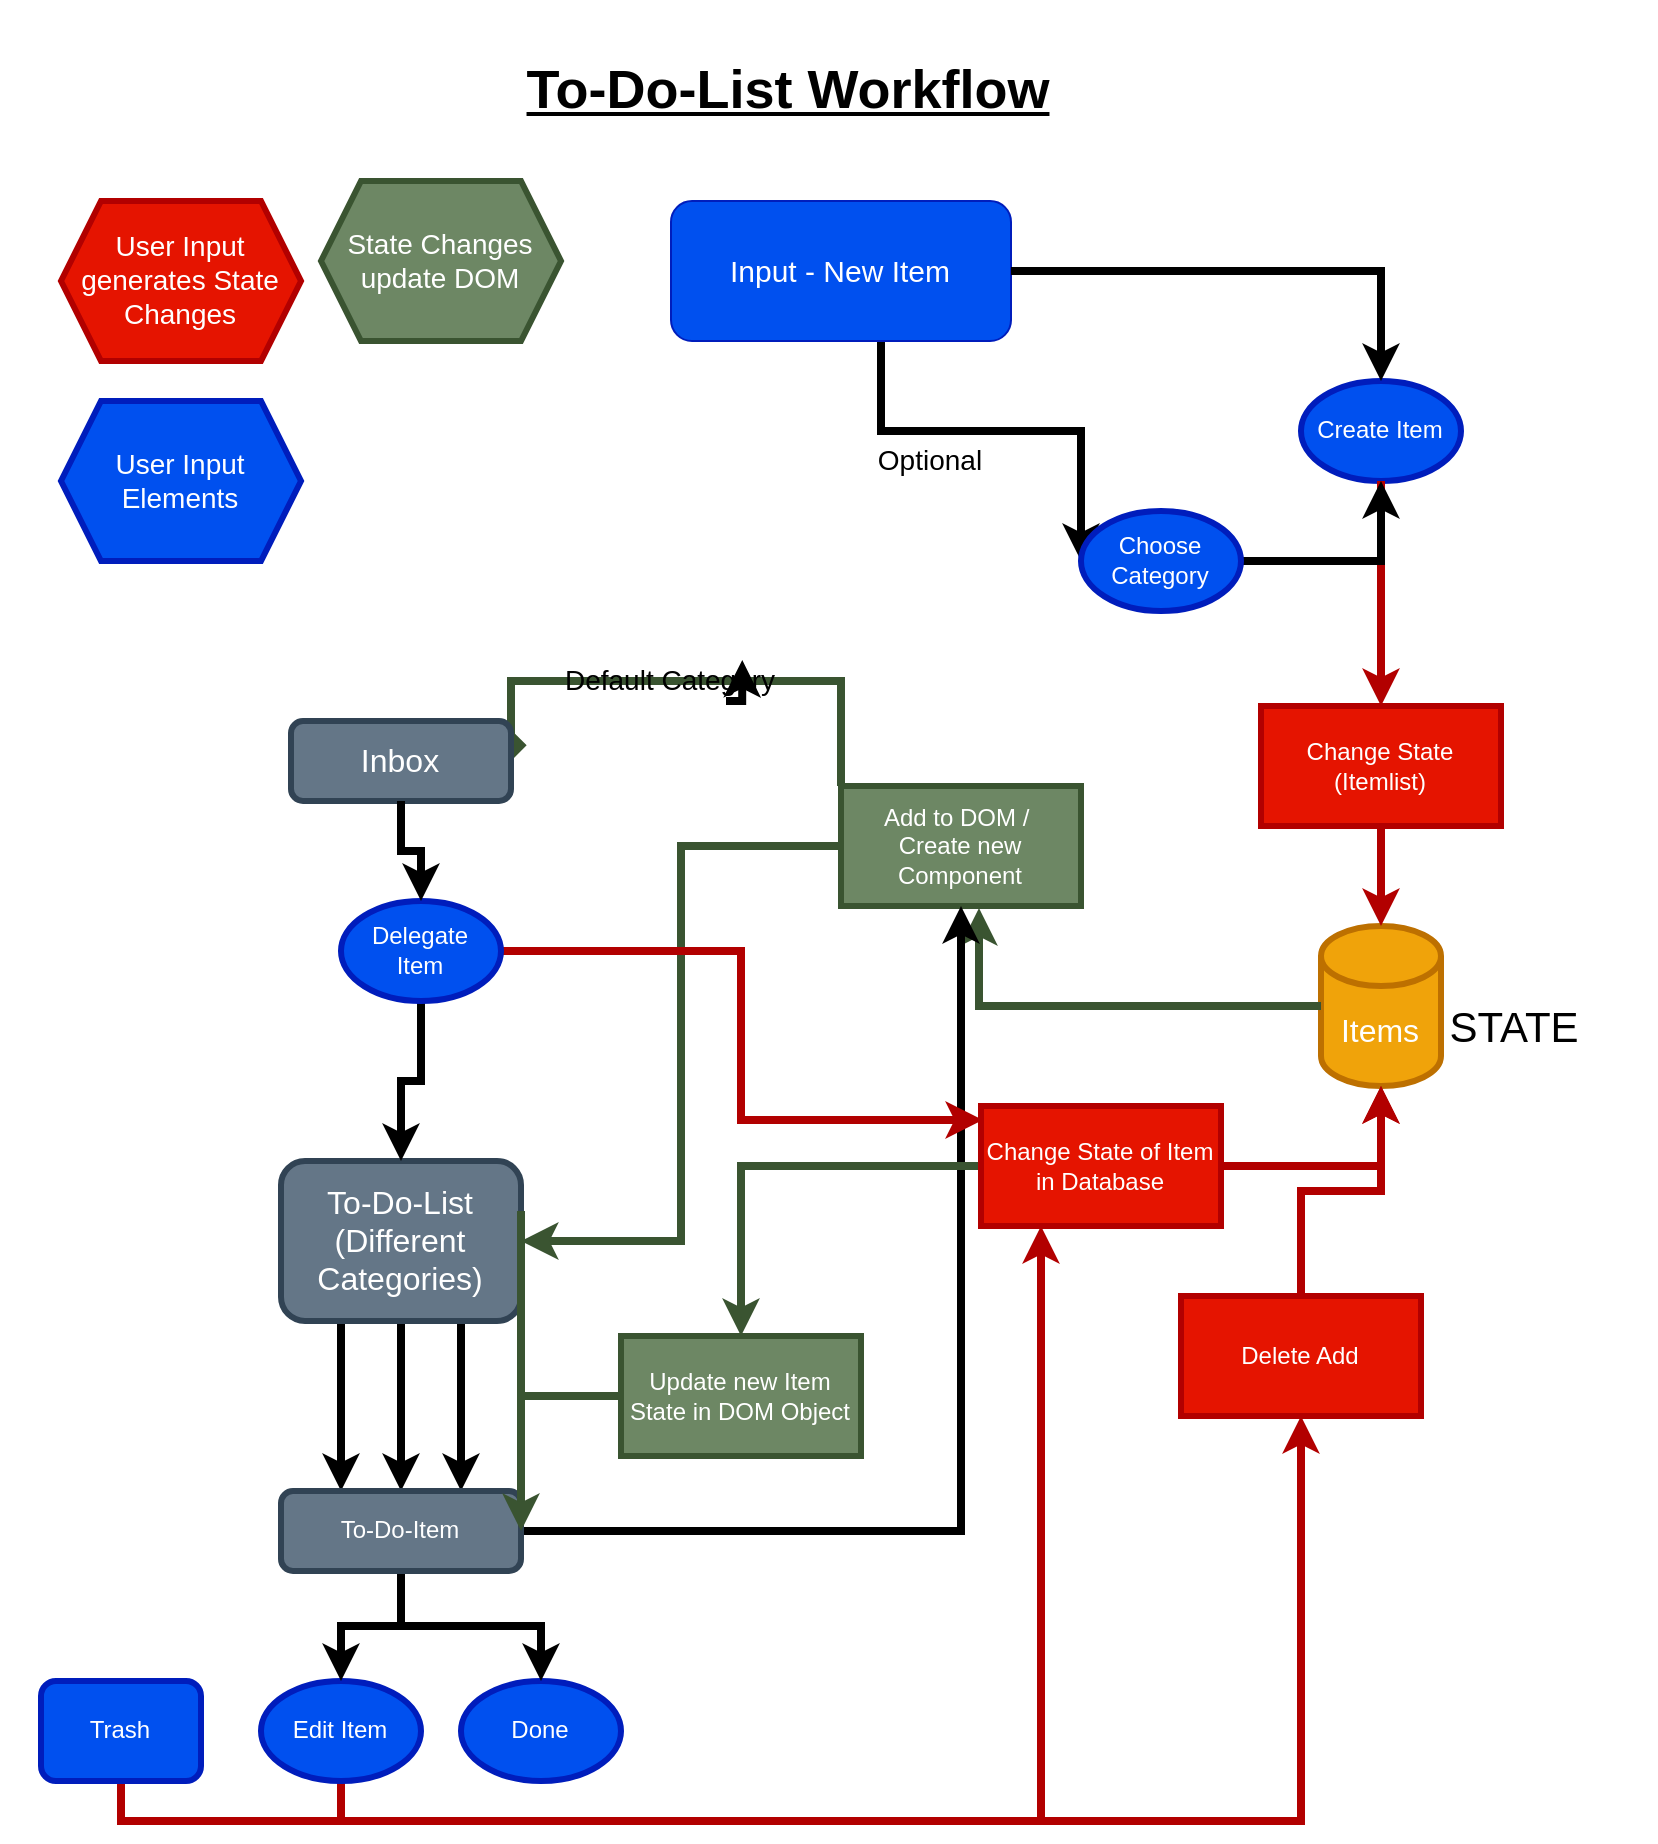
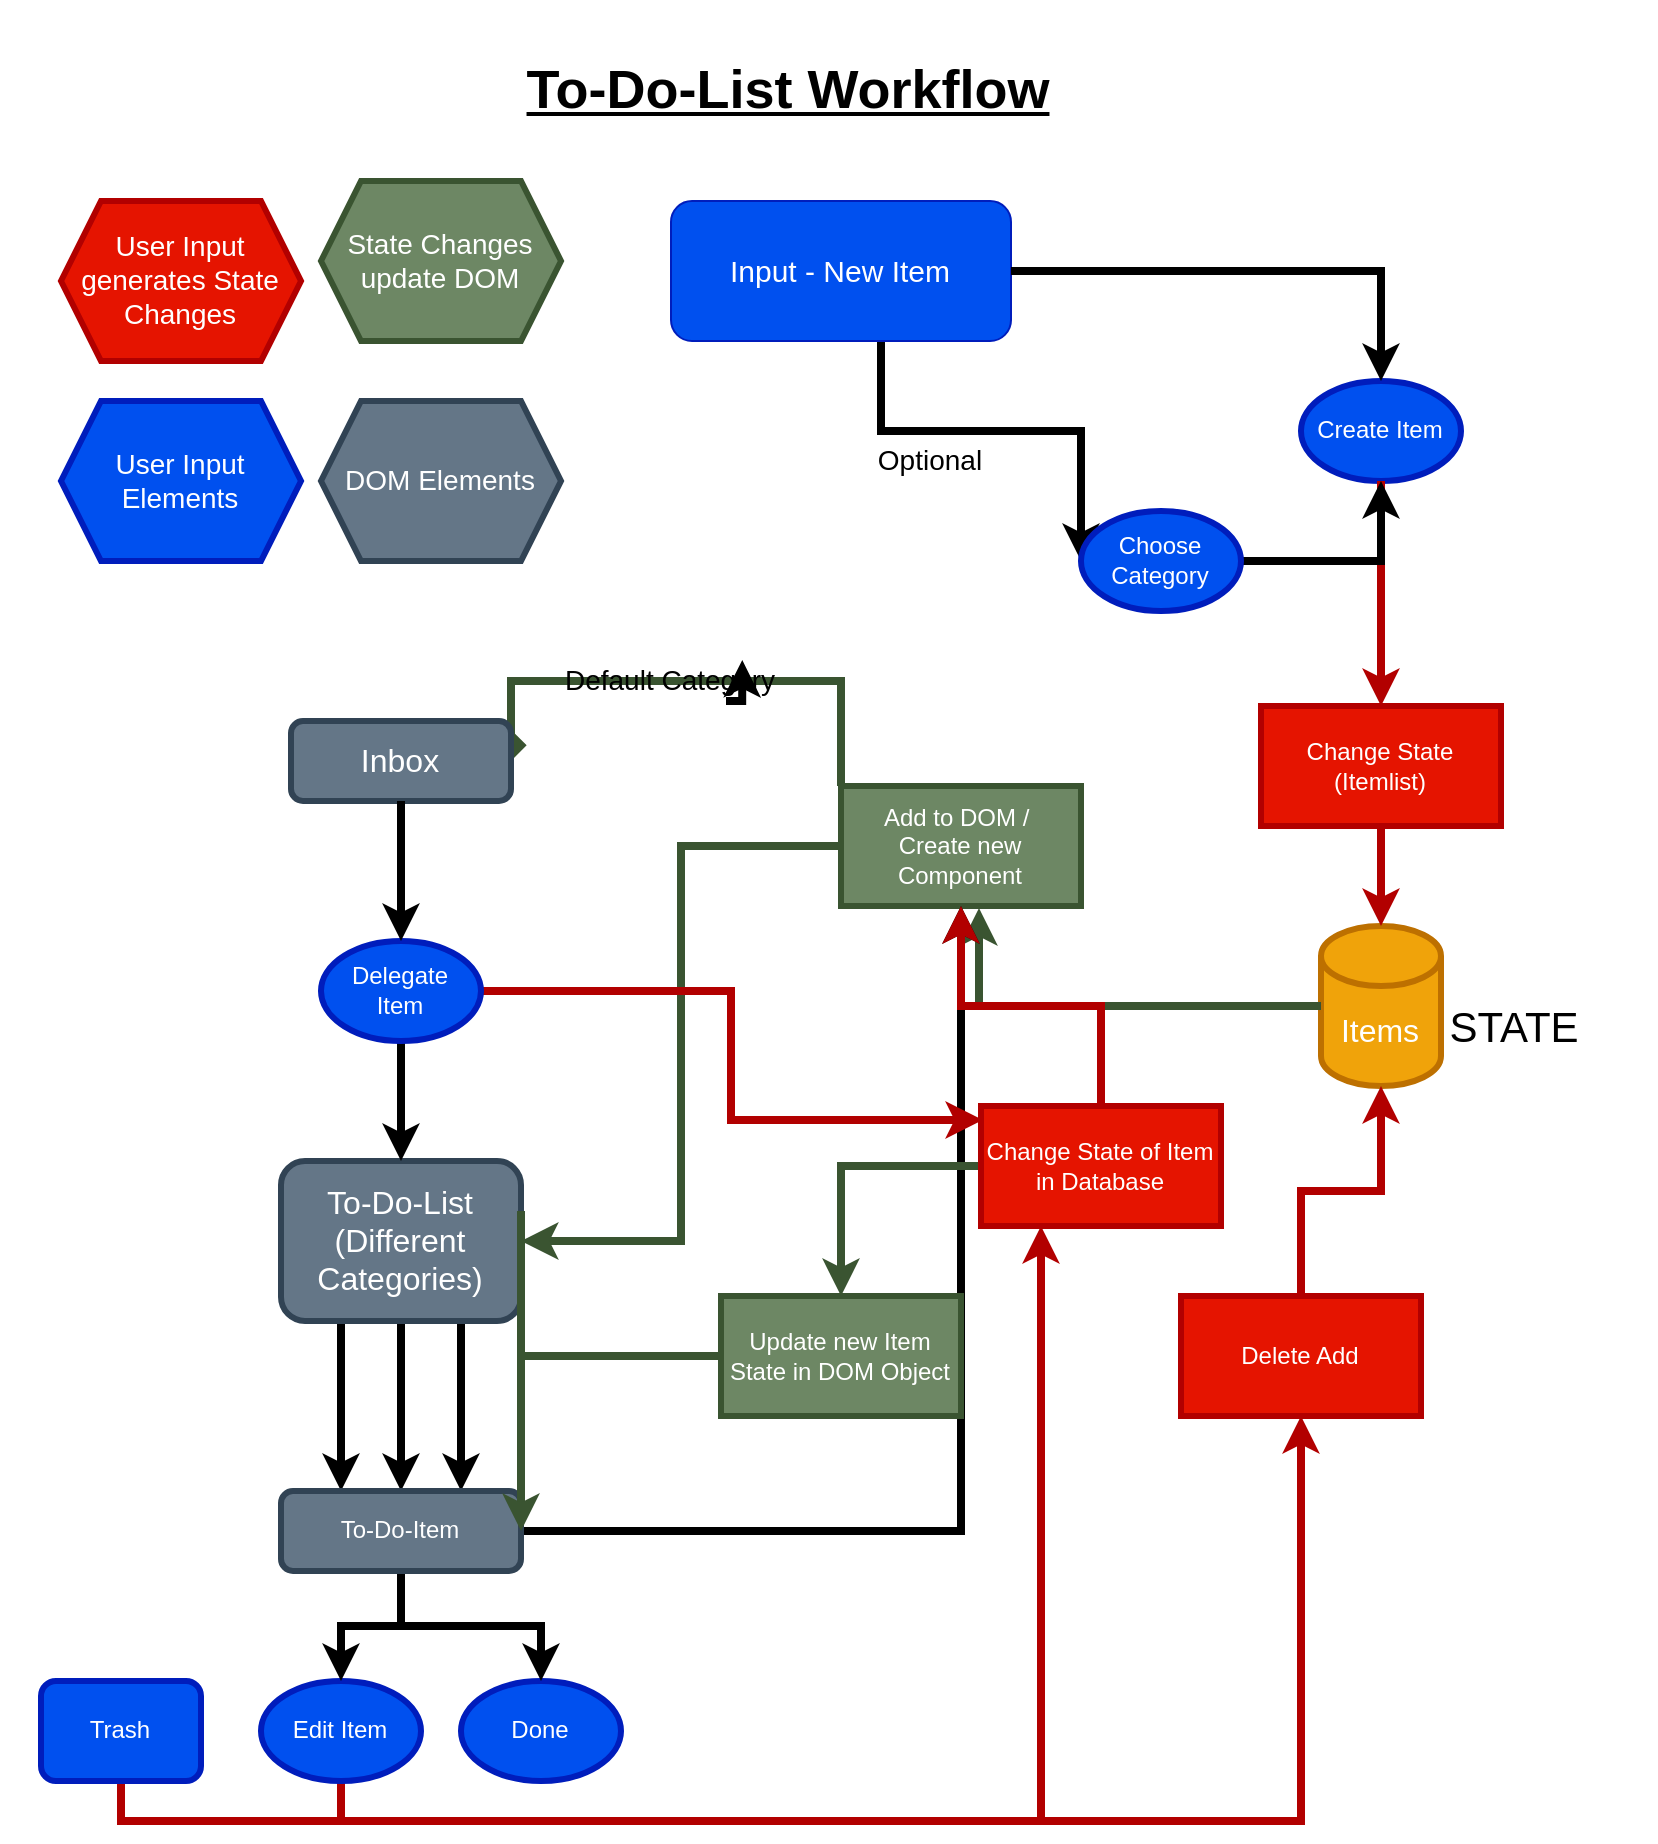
none -> (441, 481)
(421, 951) -> (401, 991)
(1299, 1166) -> (1101, 1057)
(741, 1396) -> (841, 1356)
